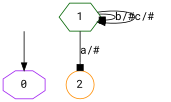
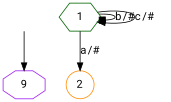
(80, 47) -> (80, 47)
(24, 85) -> (24, 85)
